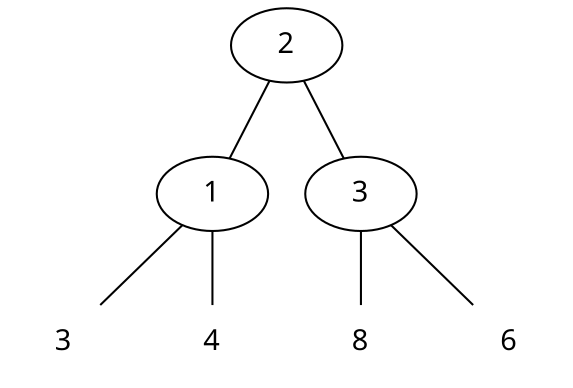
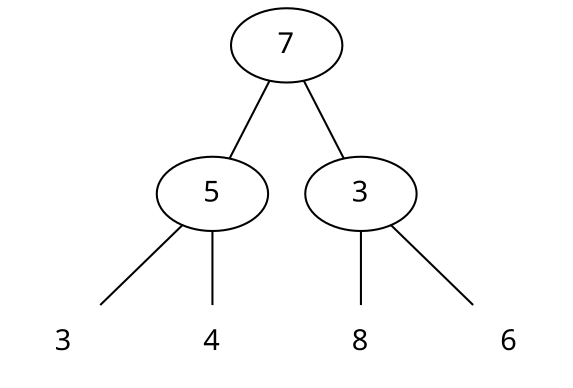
(287, 45) -> (287, 45)
(212, 194) -> (212, 194)
